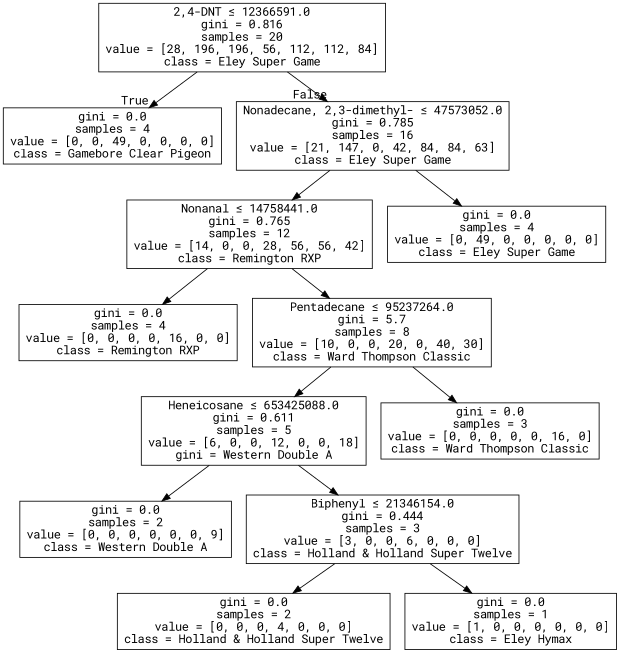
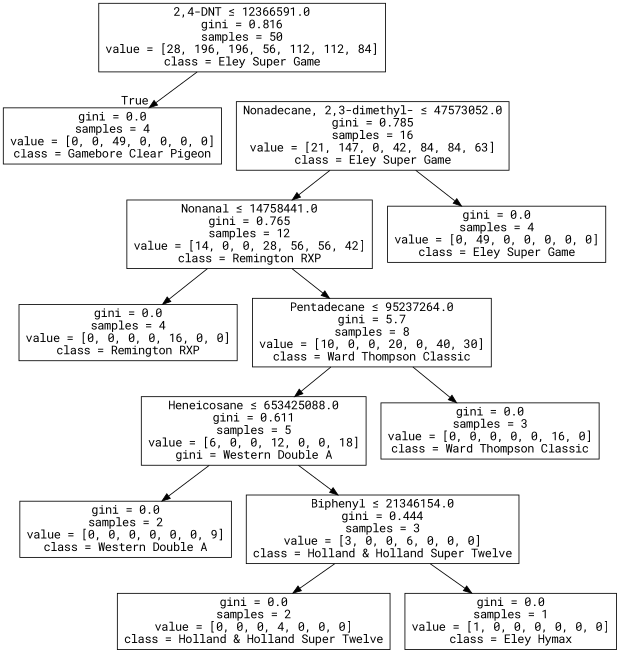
(242, 37) -> (242, 37)
(304, 84) -> none
